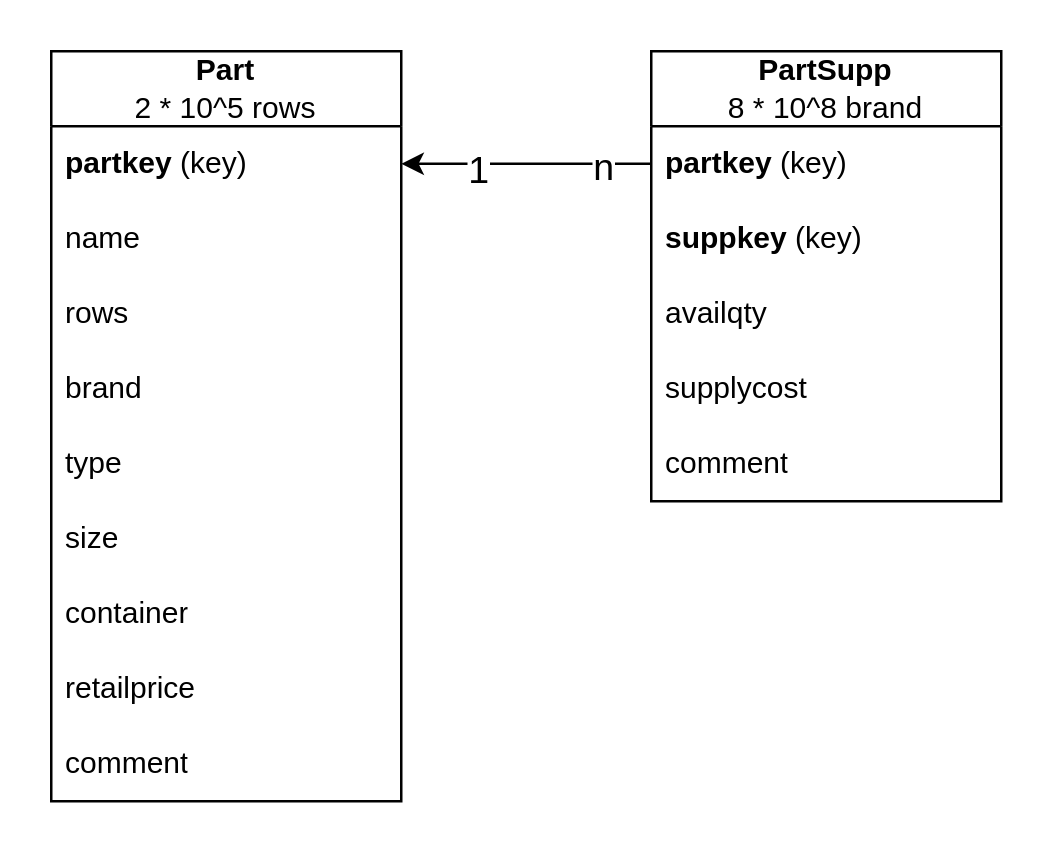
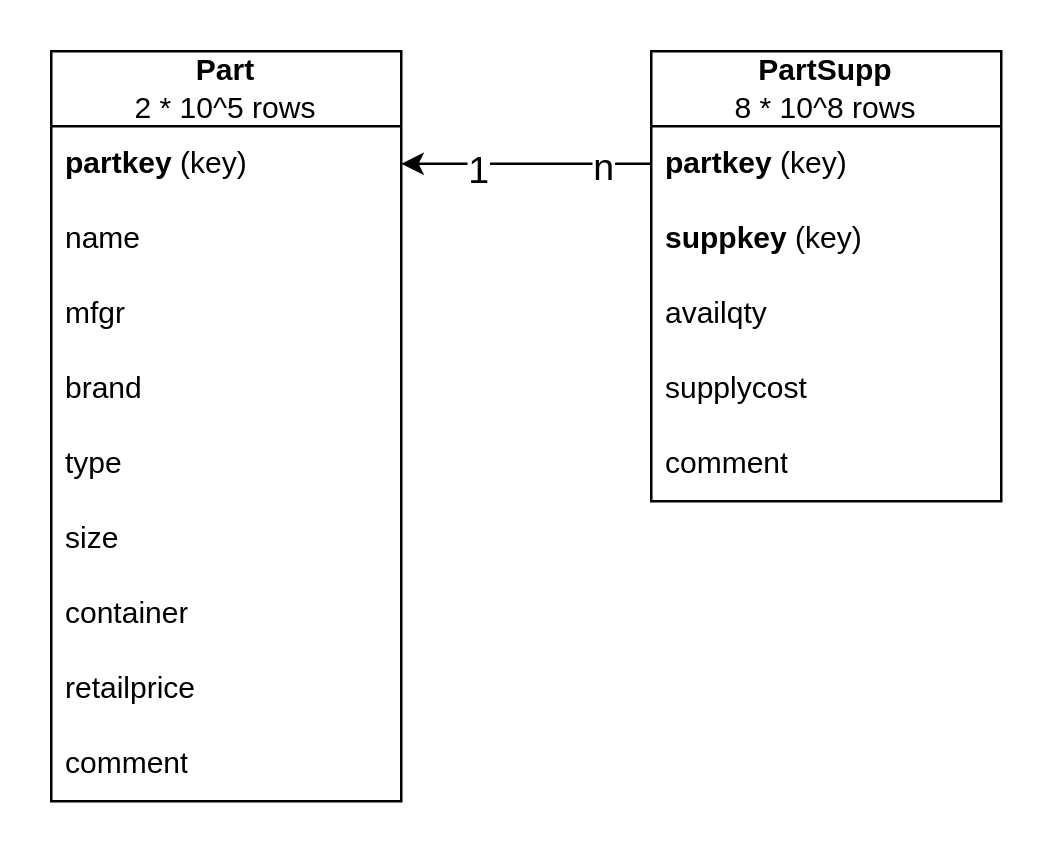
(826, 89) -> (826, 89)
(100, 314) -> (100, 314)
